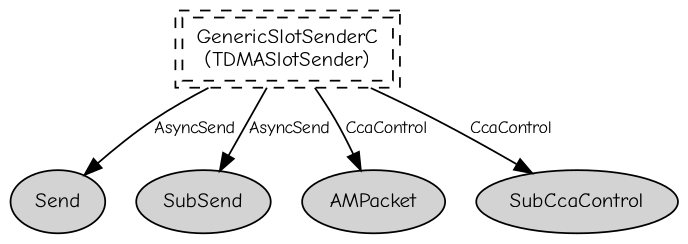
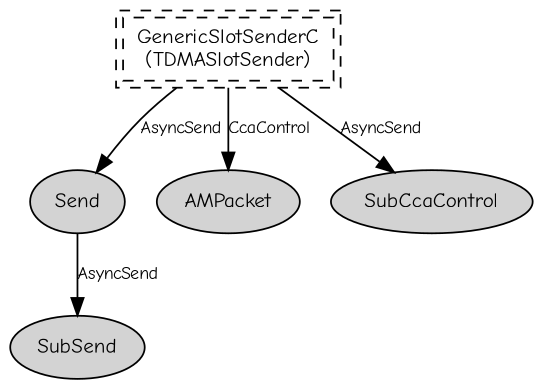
(248, 122) -> (77, 266)
(511, 129) -> (381, 129)
